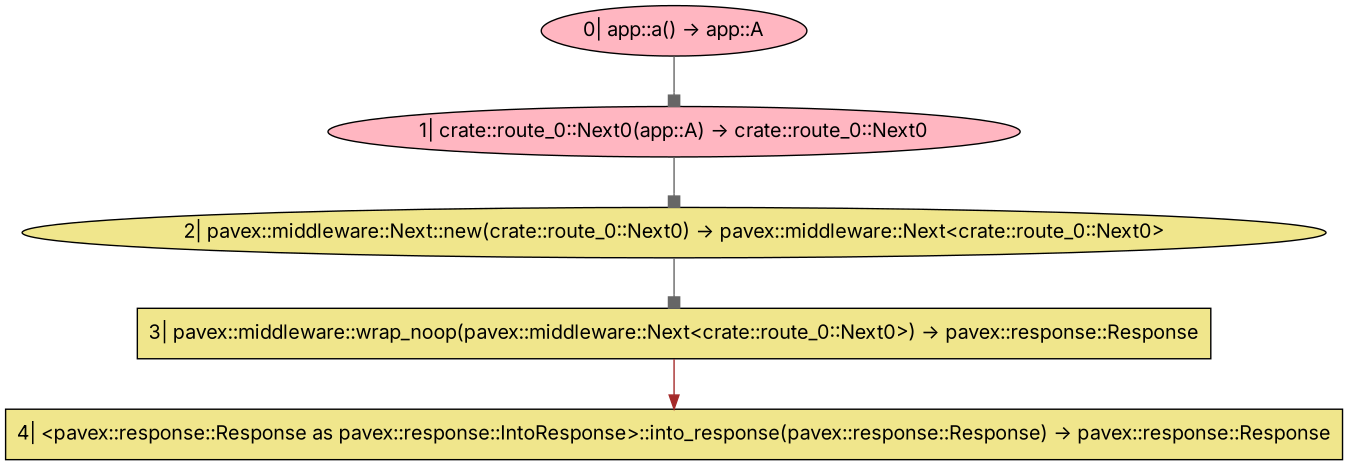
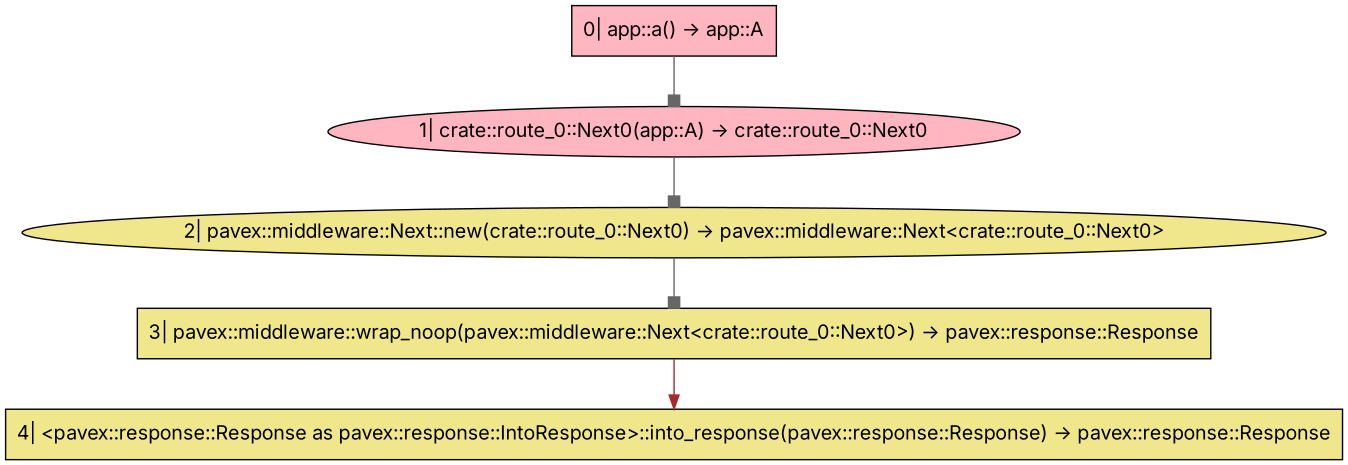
(674, 31) -> (674, 31)
